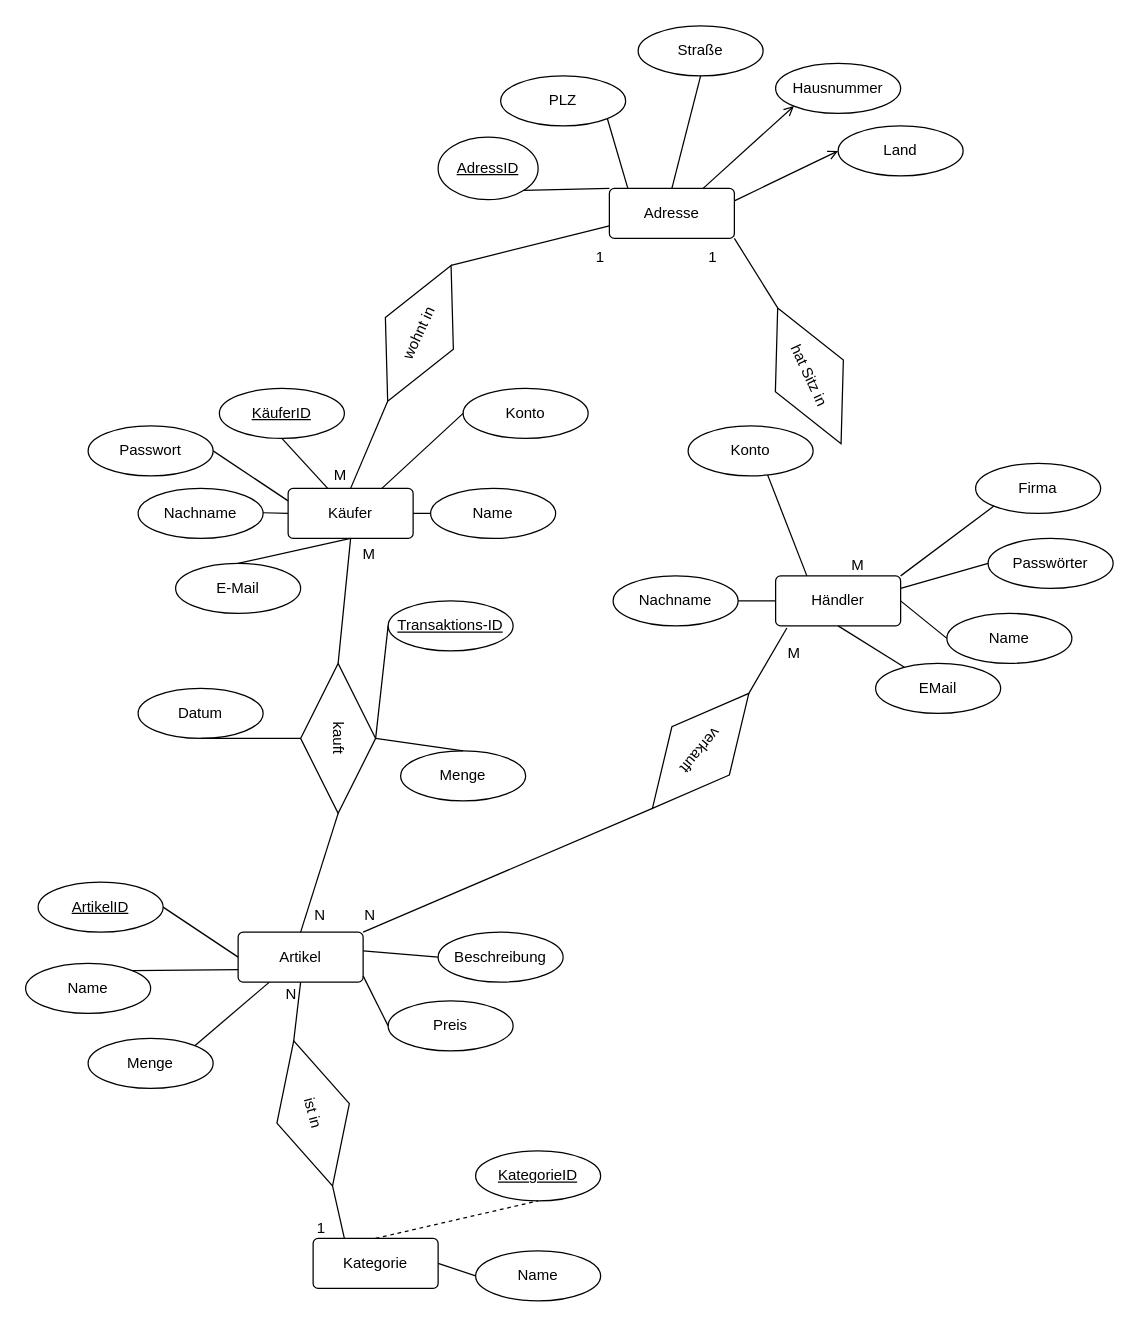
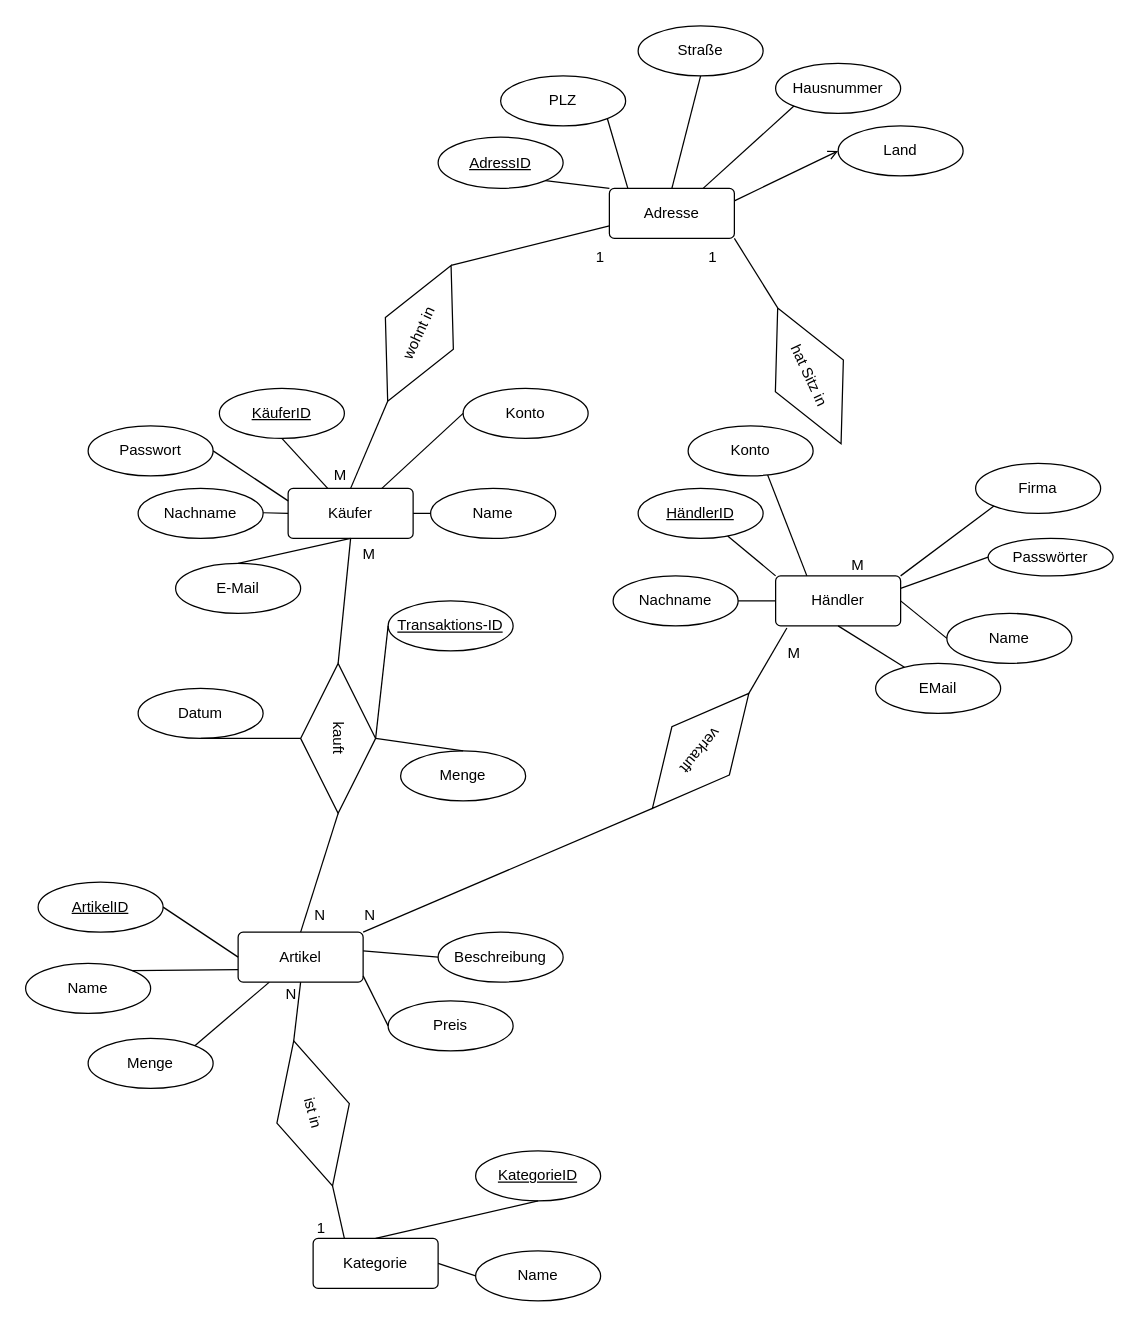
(789, 110) -> (790, 109)
(488, 168) -> (501, 163)
none -> (701, 513)
none -> (752, 556)
(1051, 563) -> (1051, 557)
(457, 1219) -> (457, 1219)
